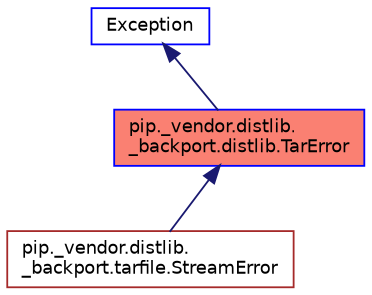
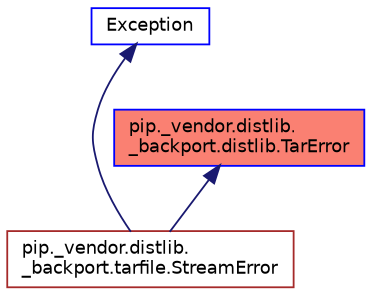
(197, 84) -> (93, 146)
